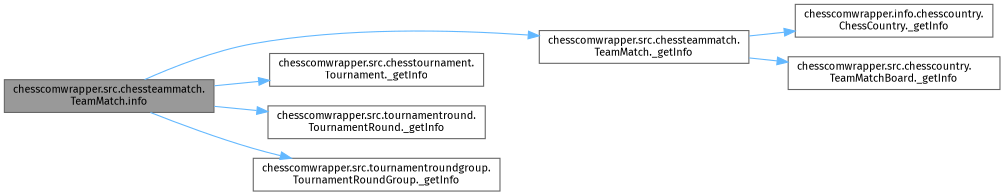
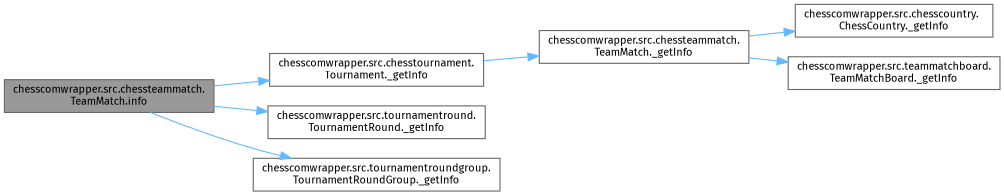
(894, 21) -> (894, 21)
(333, 34) -> (506, 59)
(894, 73) -> (894, 73)
